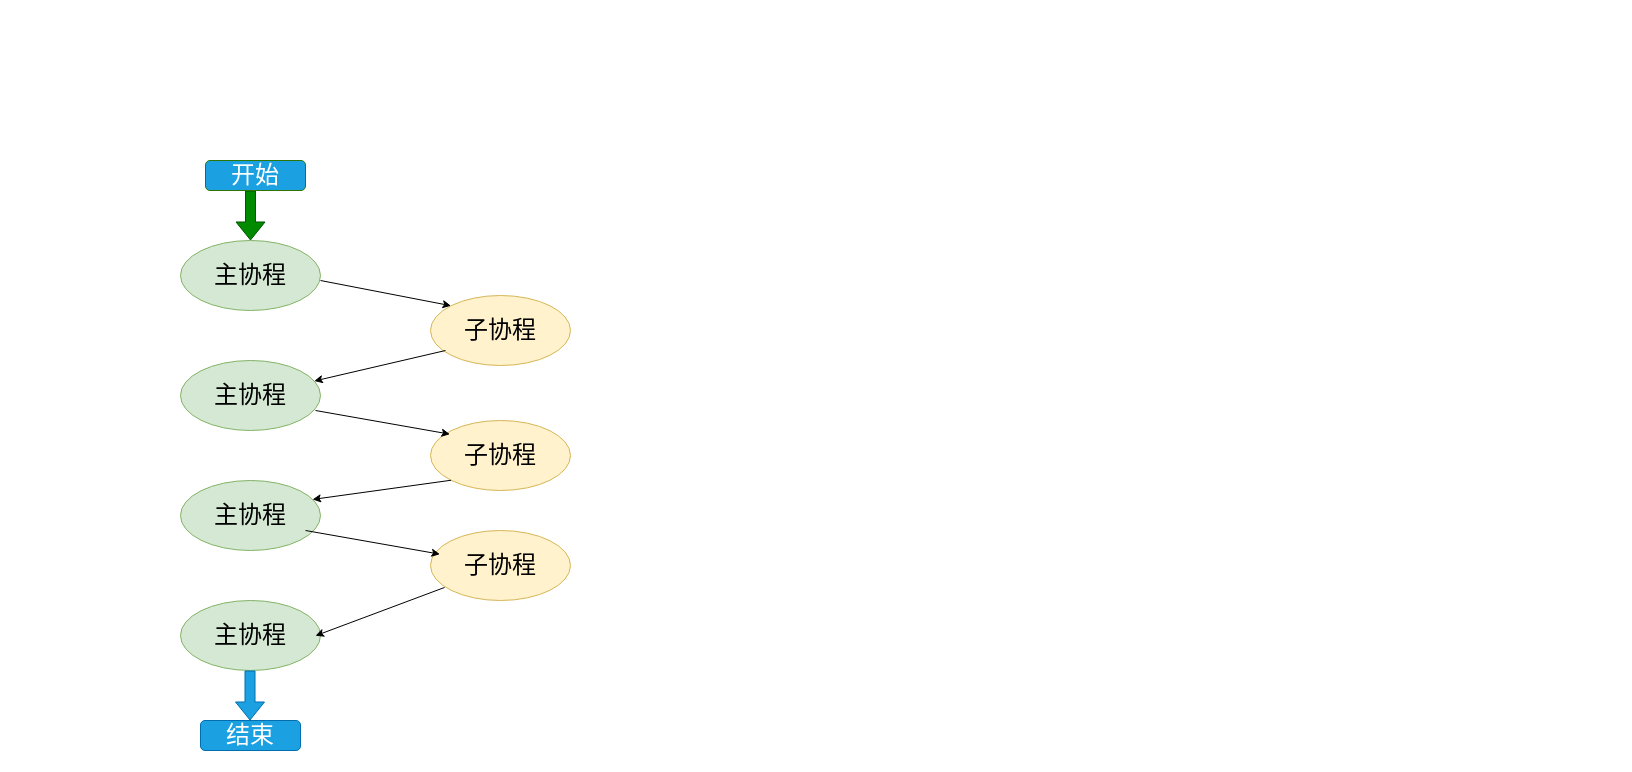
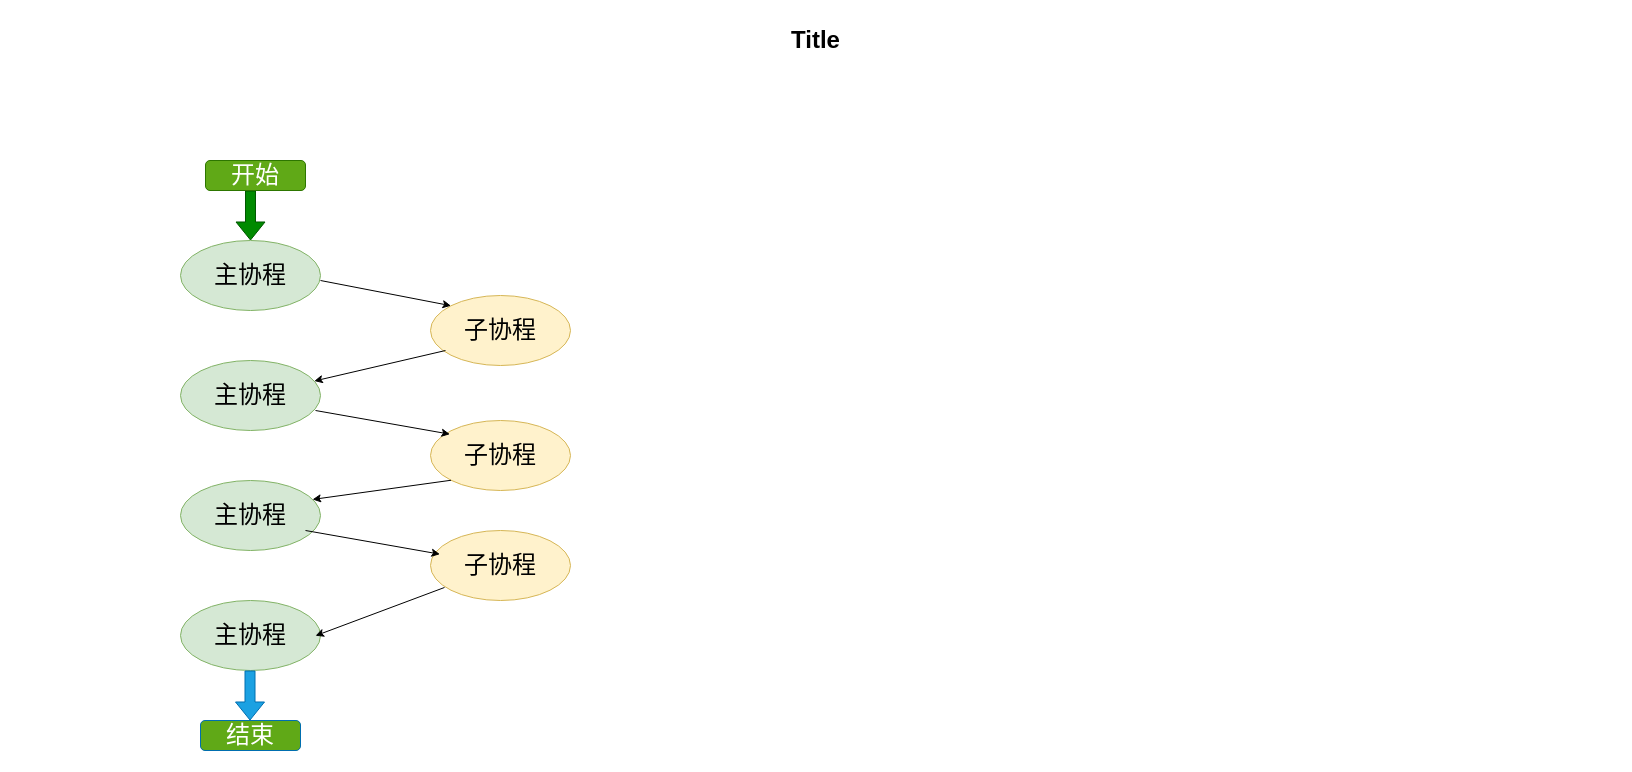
none -> (816, 41)
(256, 176) -> (256, 176)
(251, 736) -> (251, 736)
